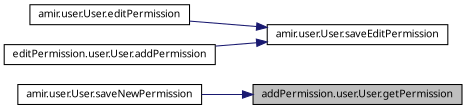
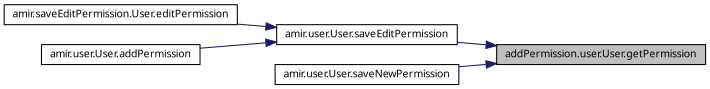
(110, 15) -> (121, 15)
none -> (472, 44)
(110, 55) -> (121, 55)
